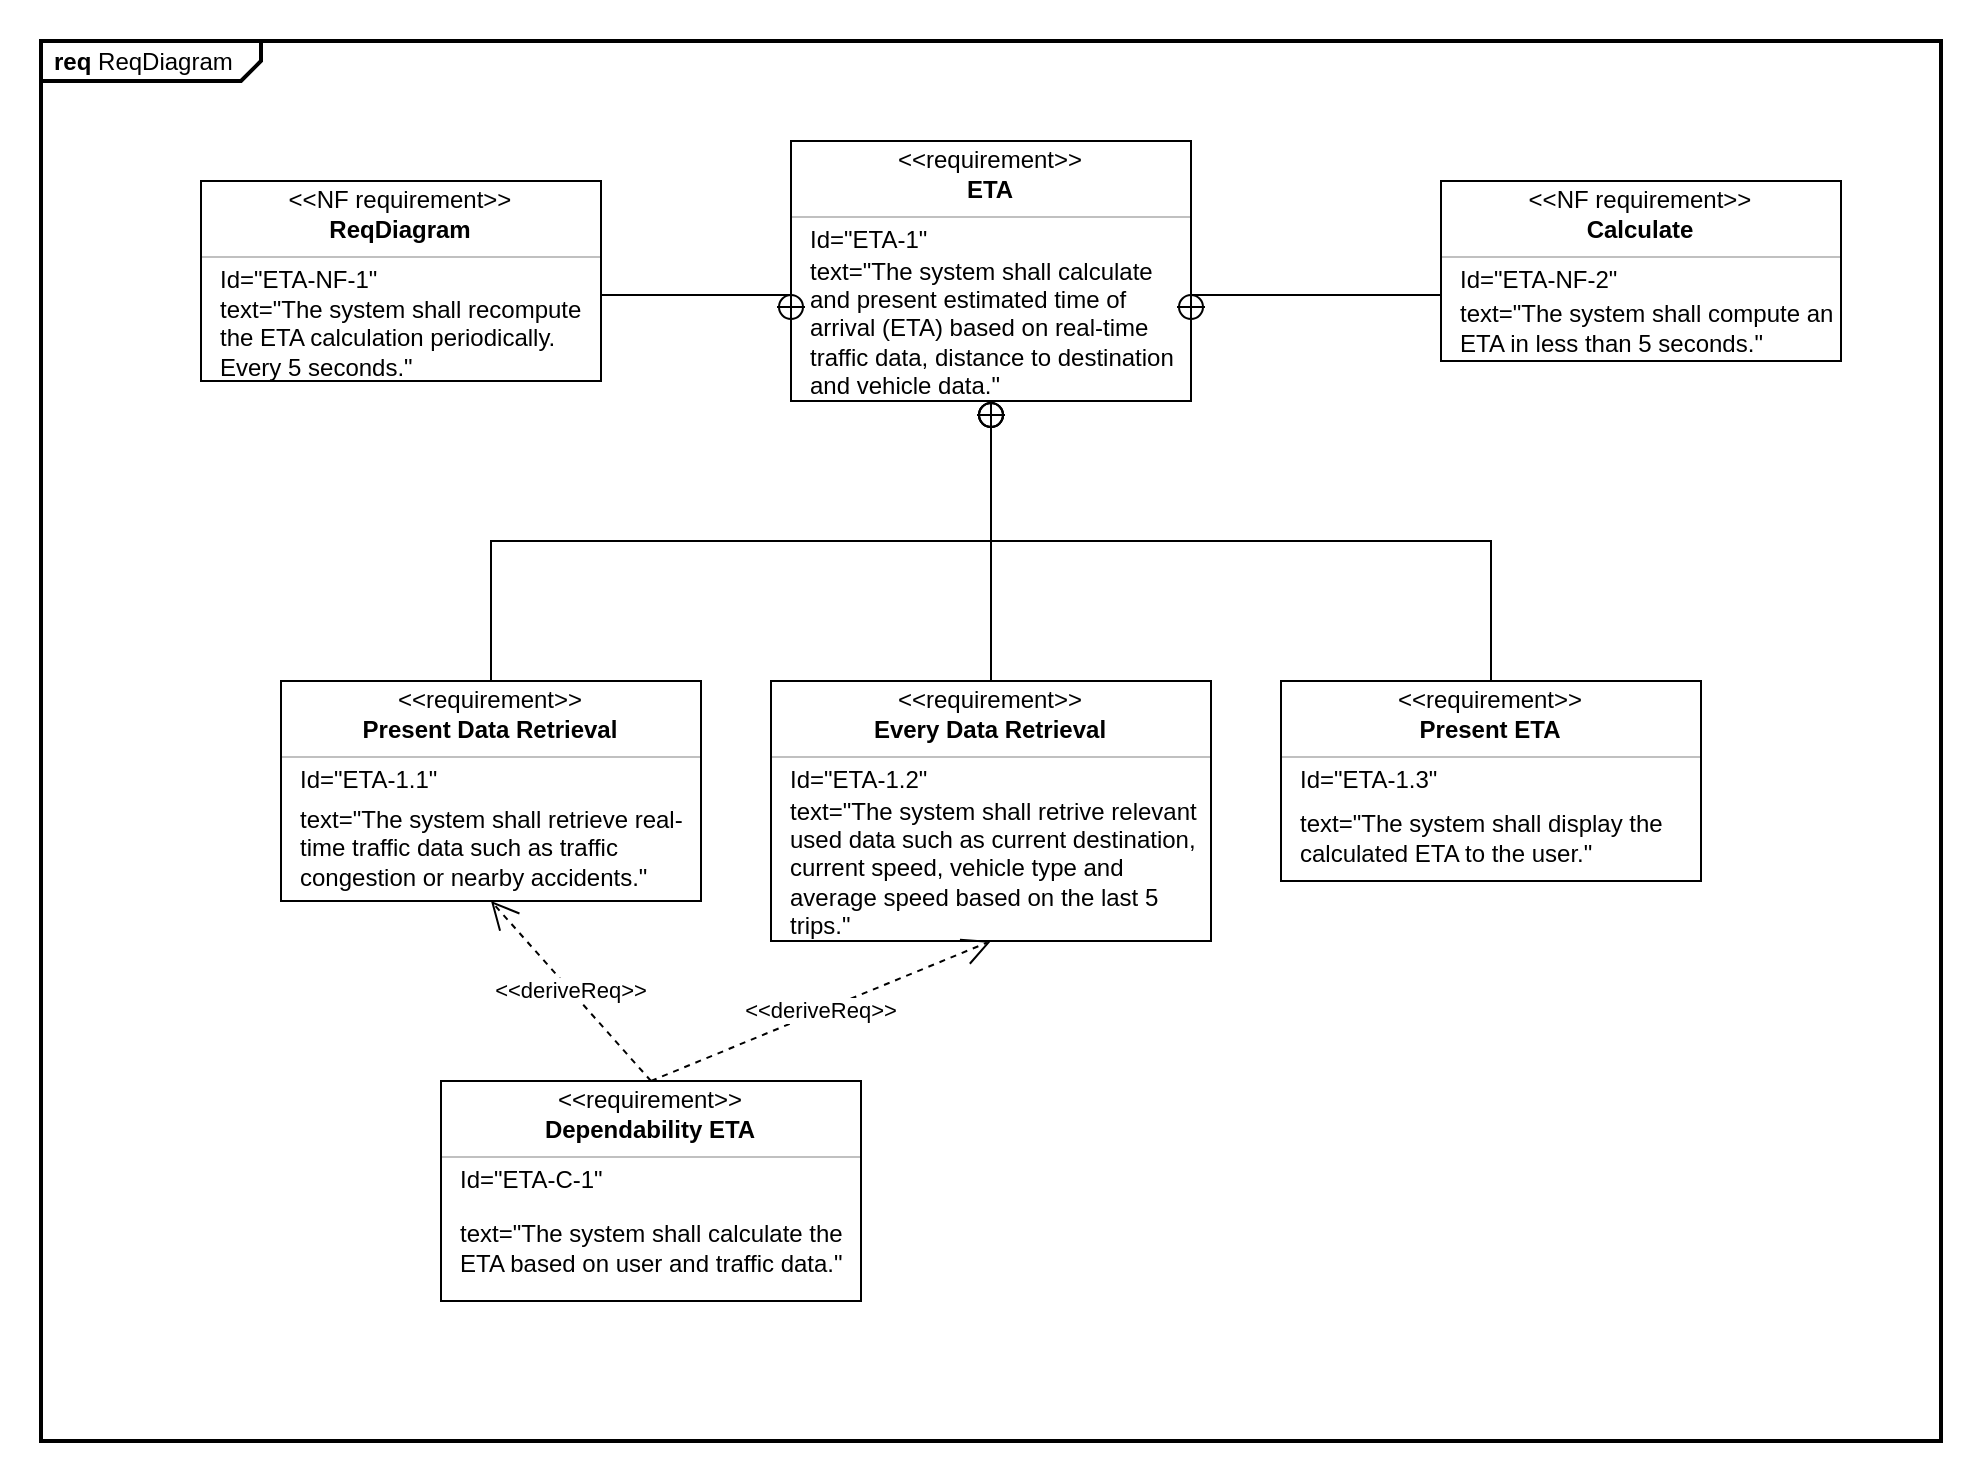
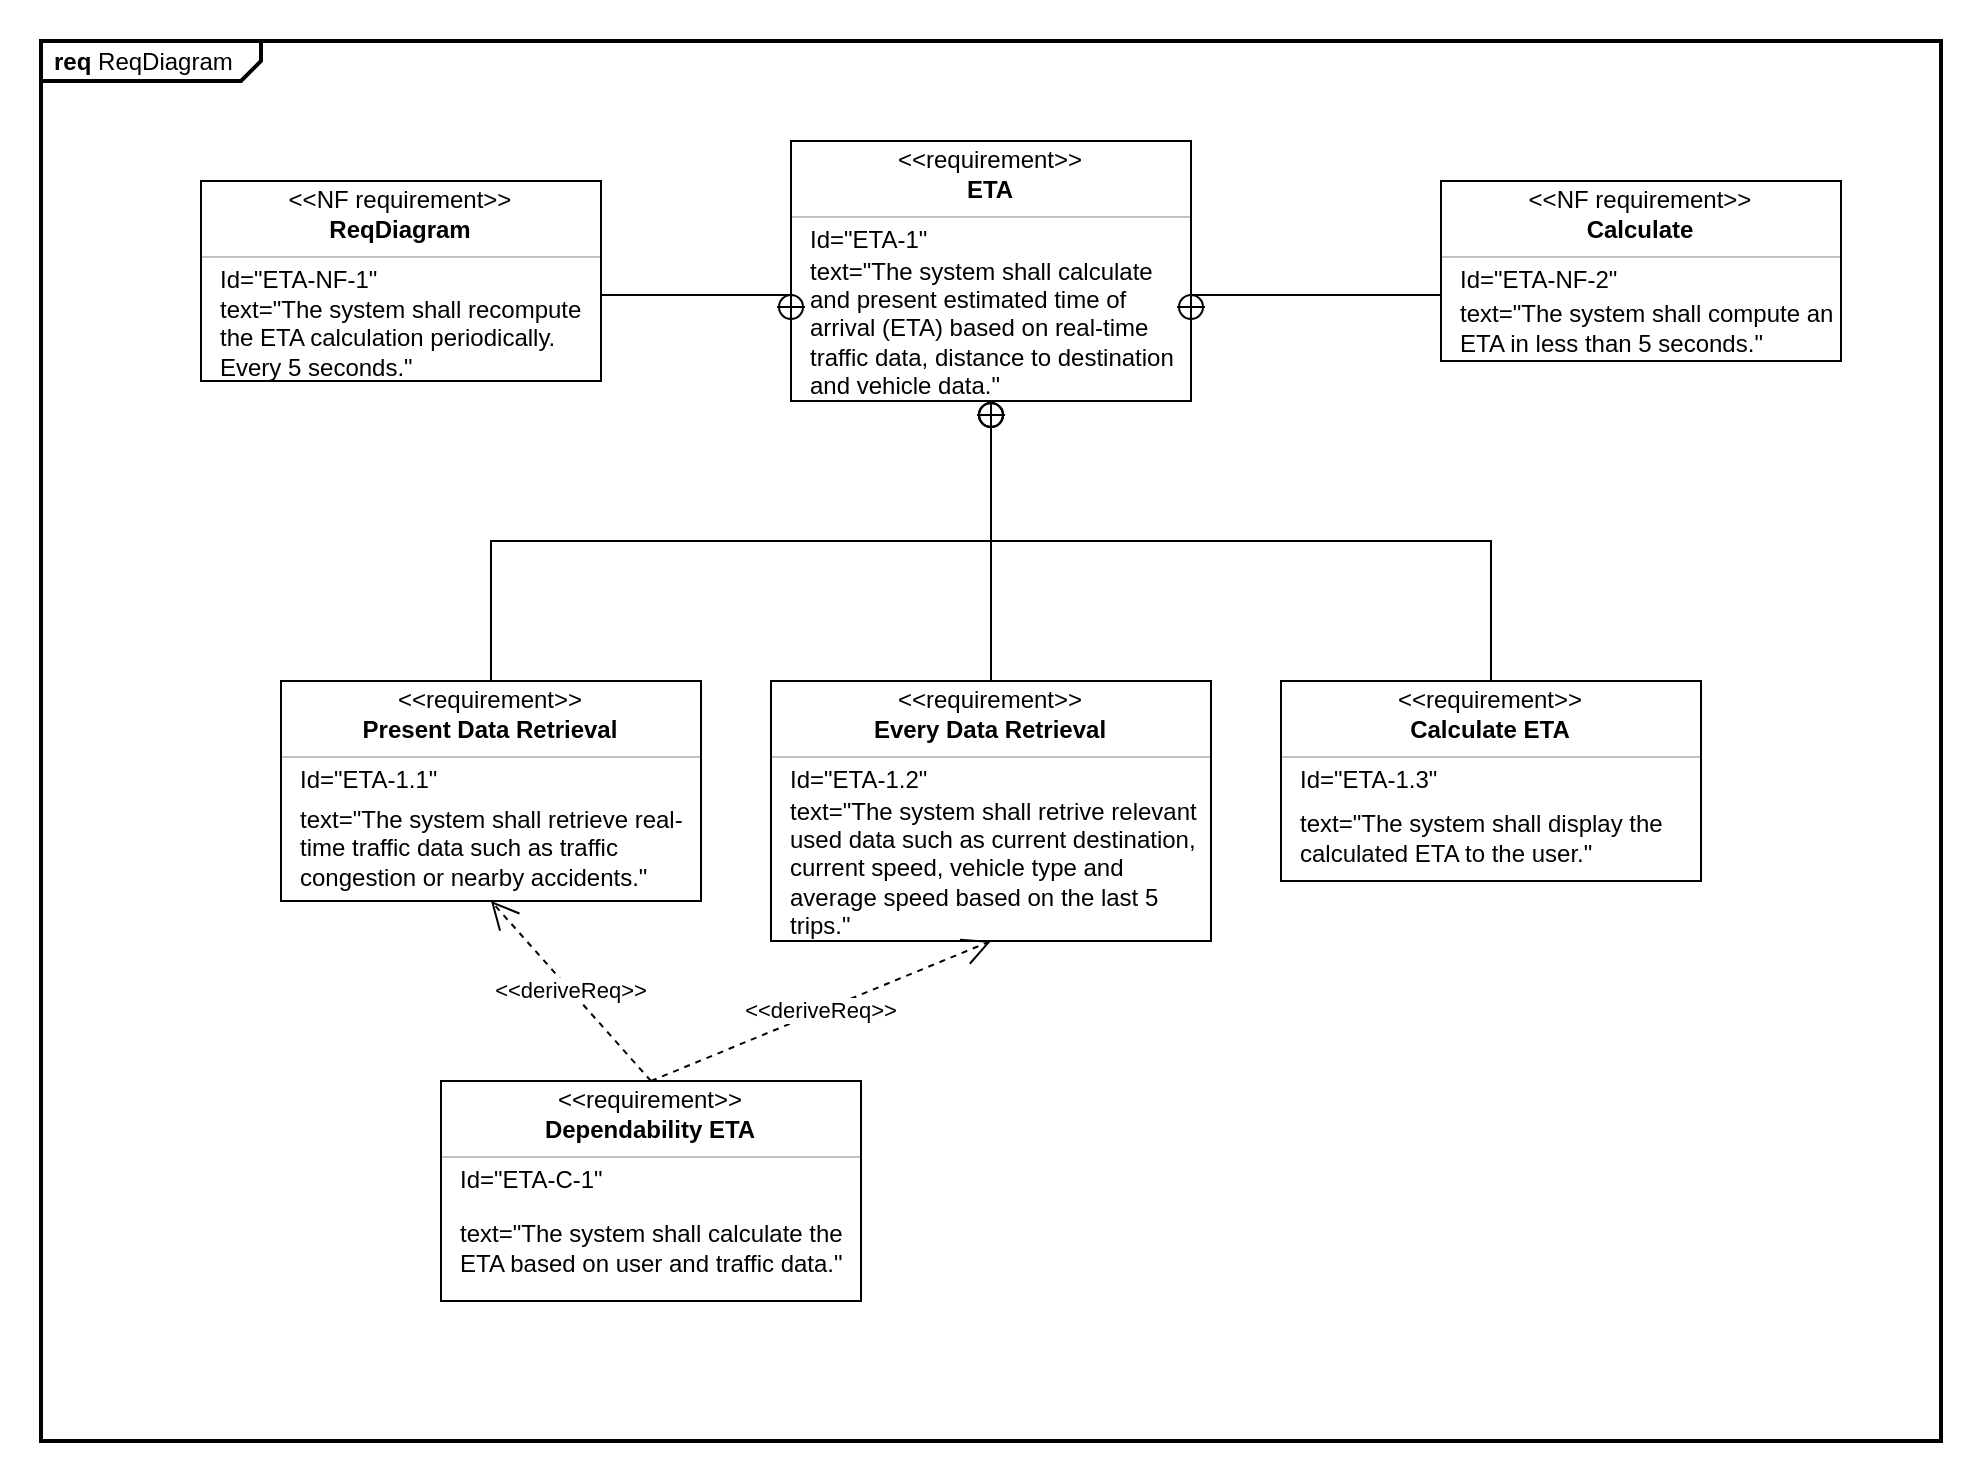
(1491, 731) -> (1491, 731)
